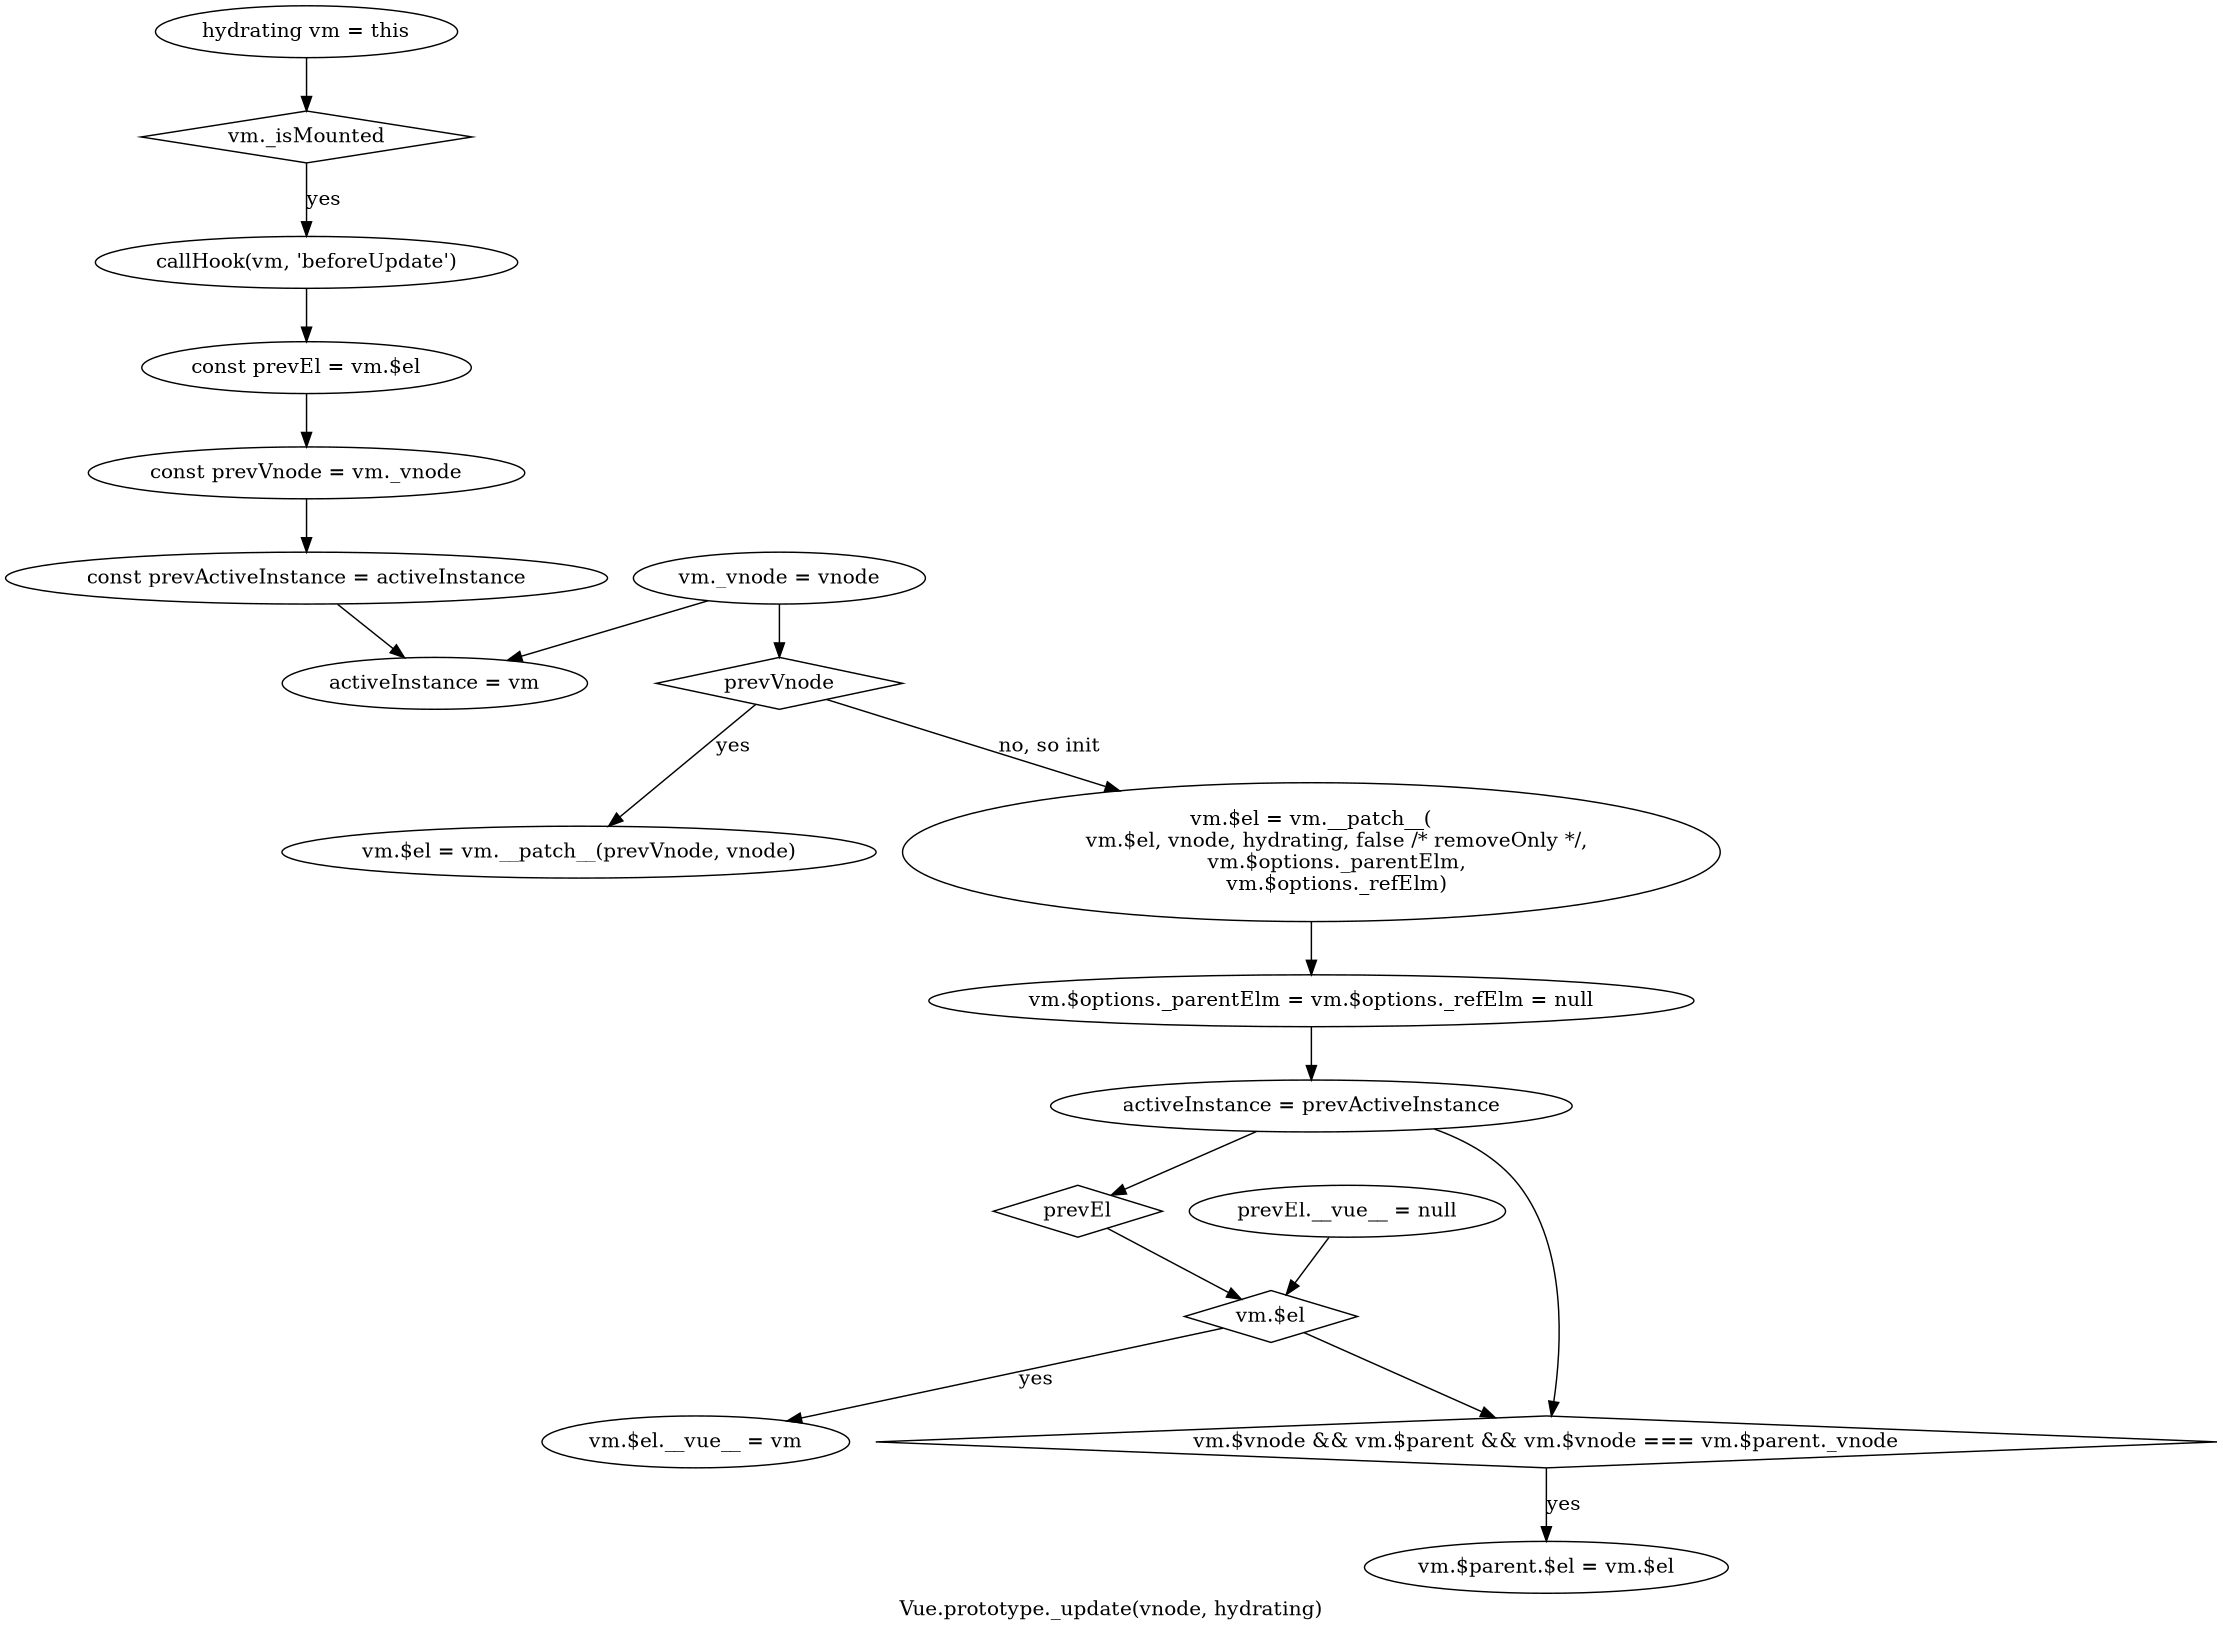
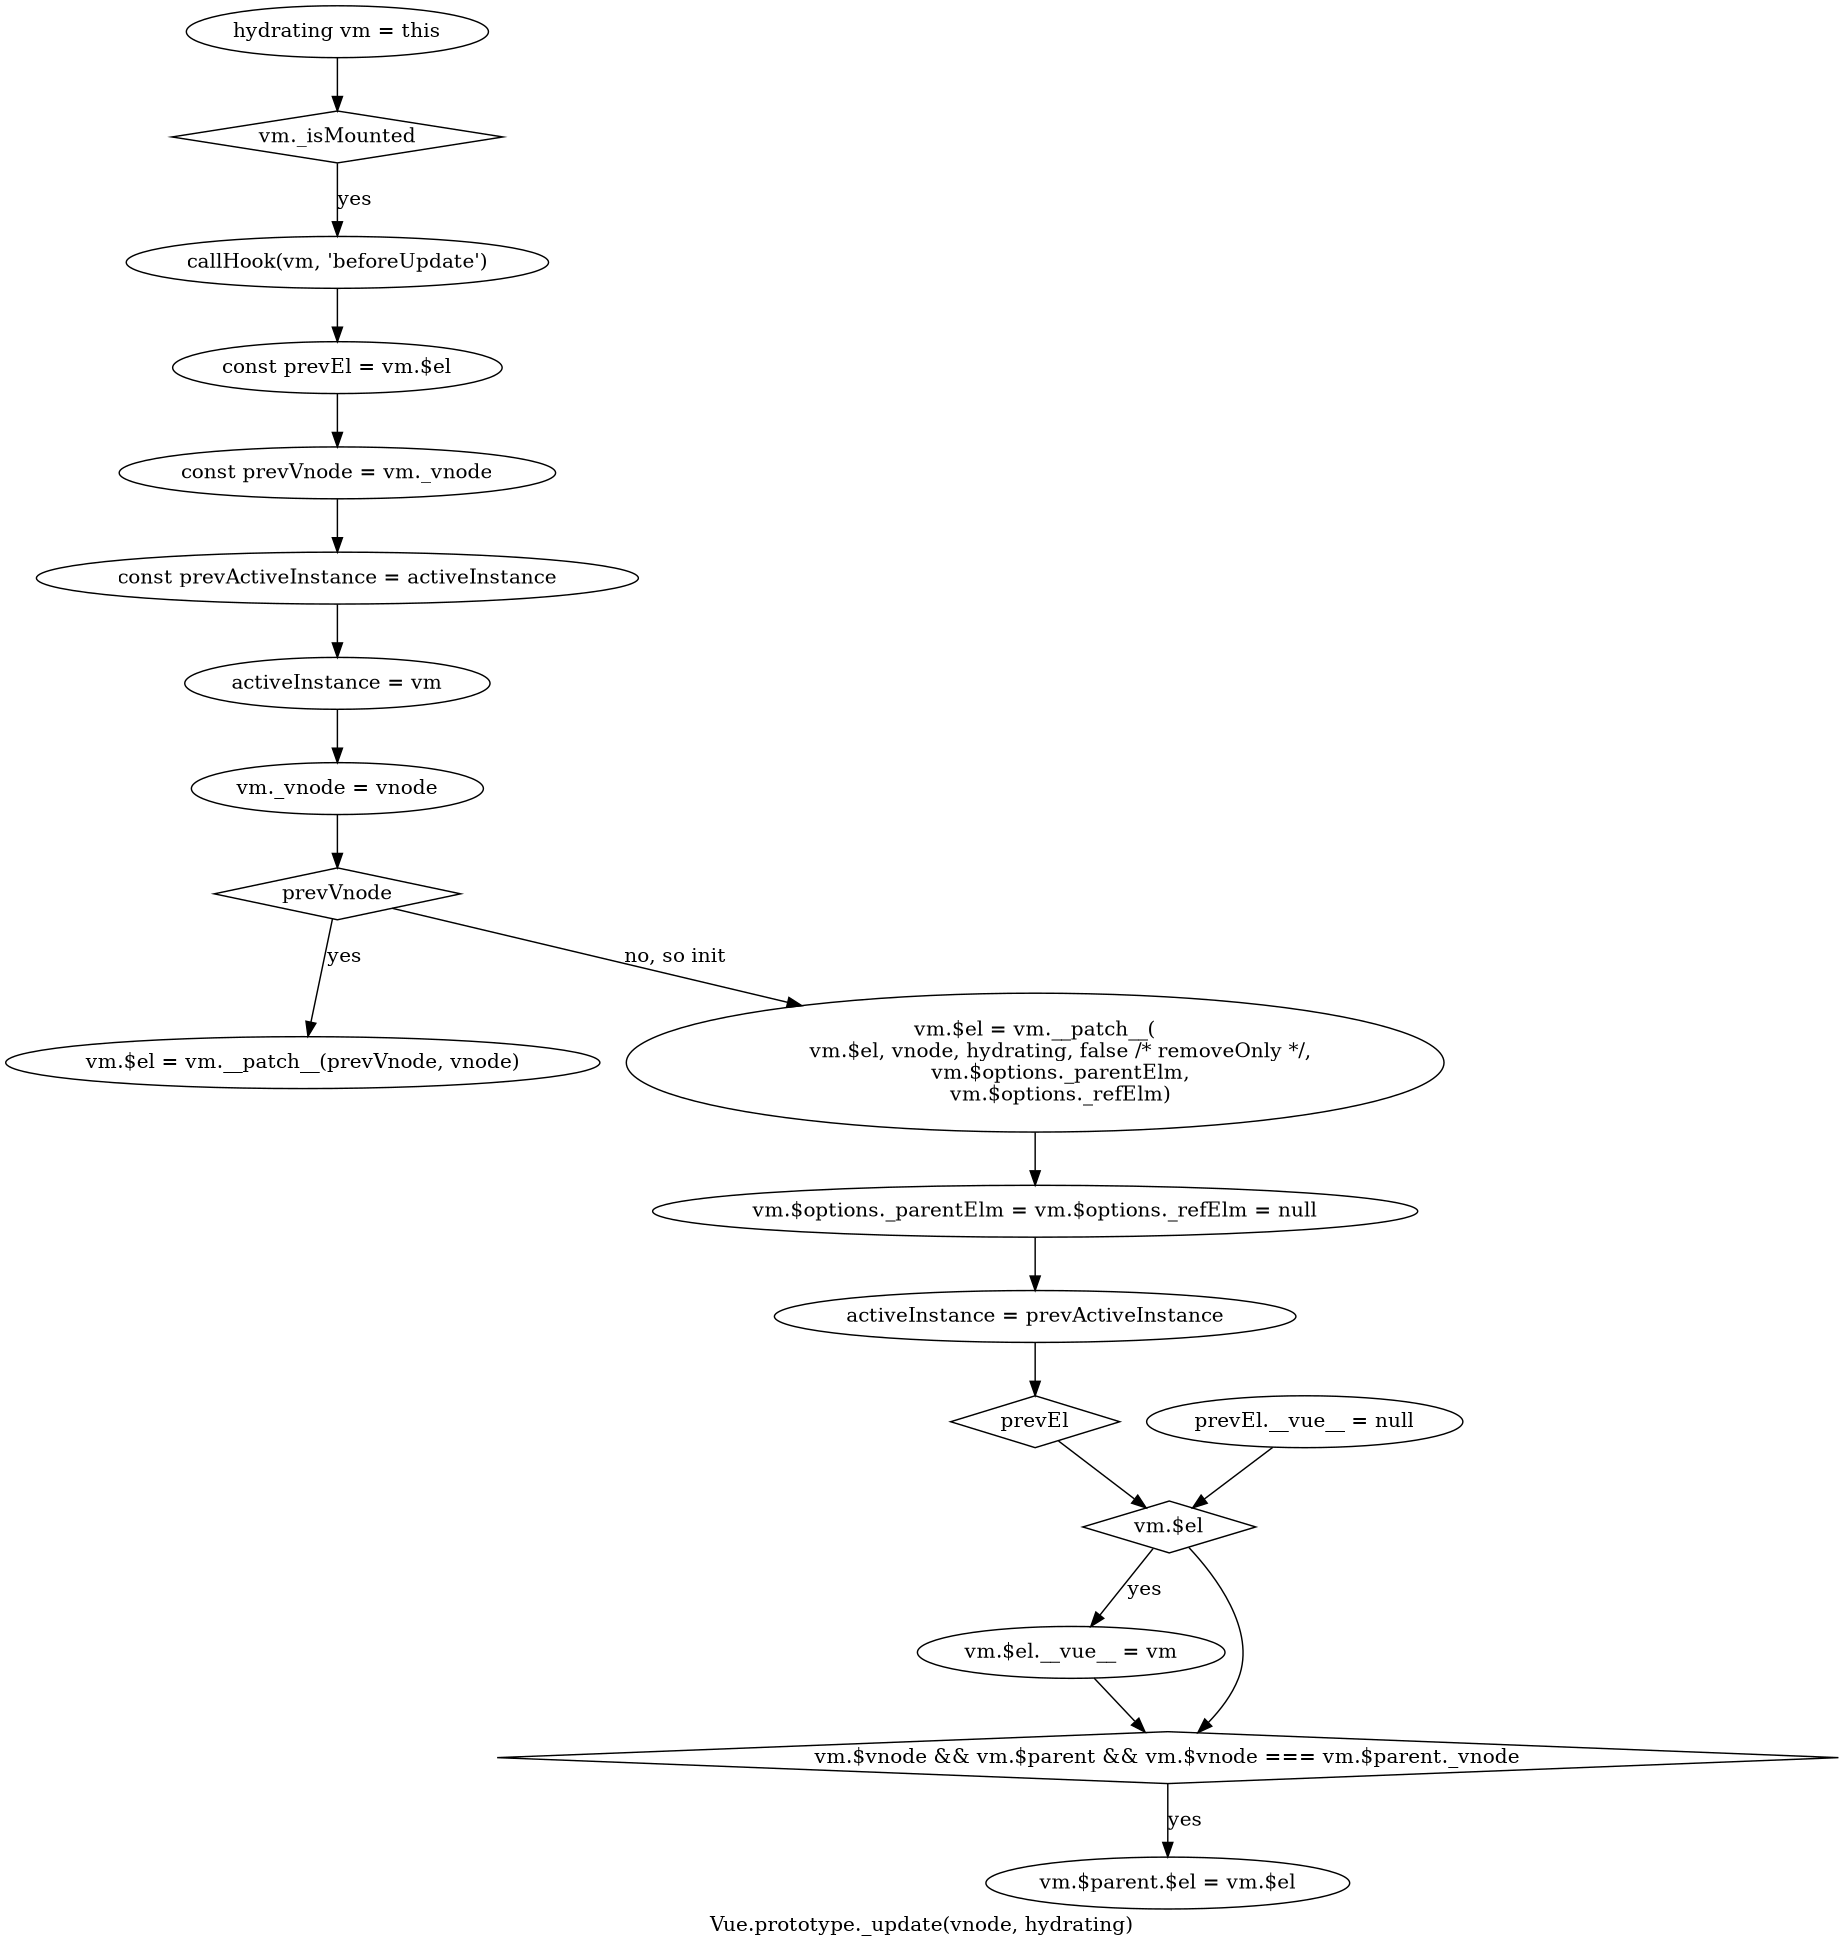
(615, 629) -> (337, 729)
(1546, 1239) -> (1114, 1700)
